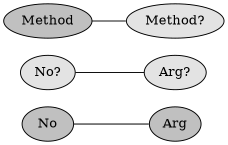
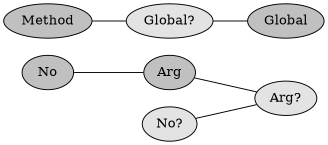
(175, 21) -> (170, 21)
none -> (286, 21)
none -> (226, 85)
